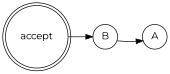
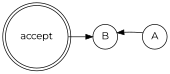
(127, 41) -> (134, 32)
